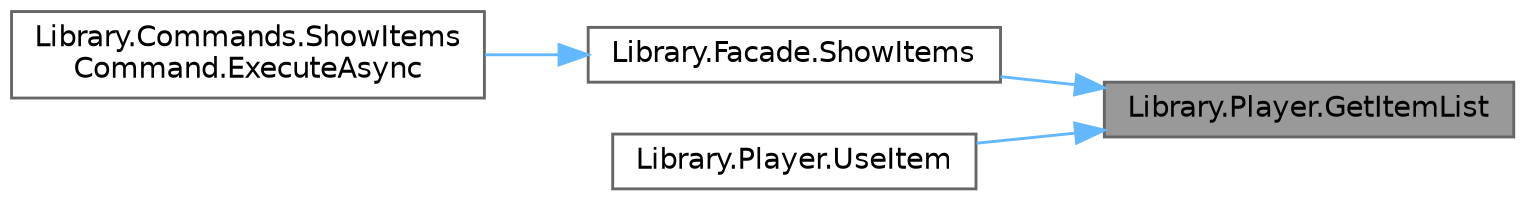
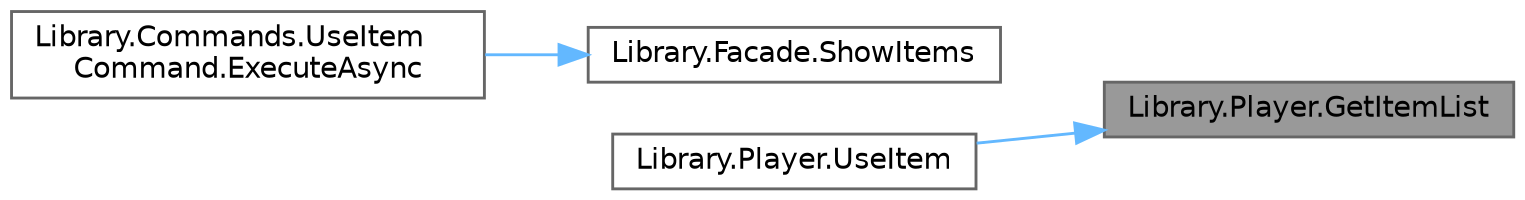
(248, 55) -> (248, 55)
(1038, 81) -> none
